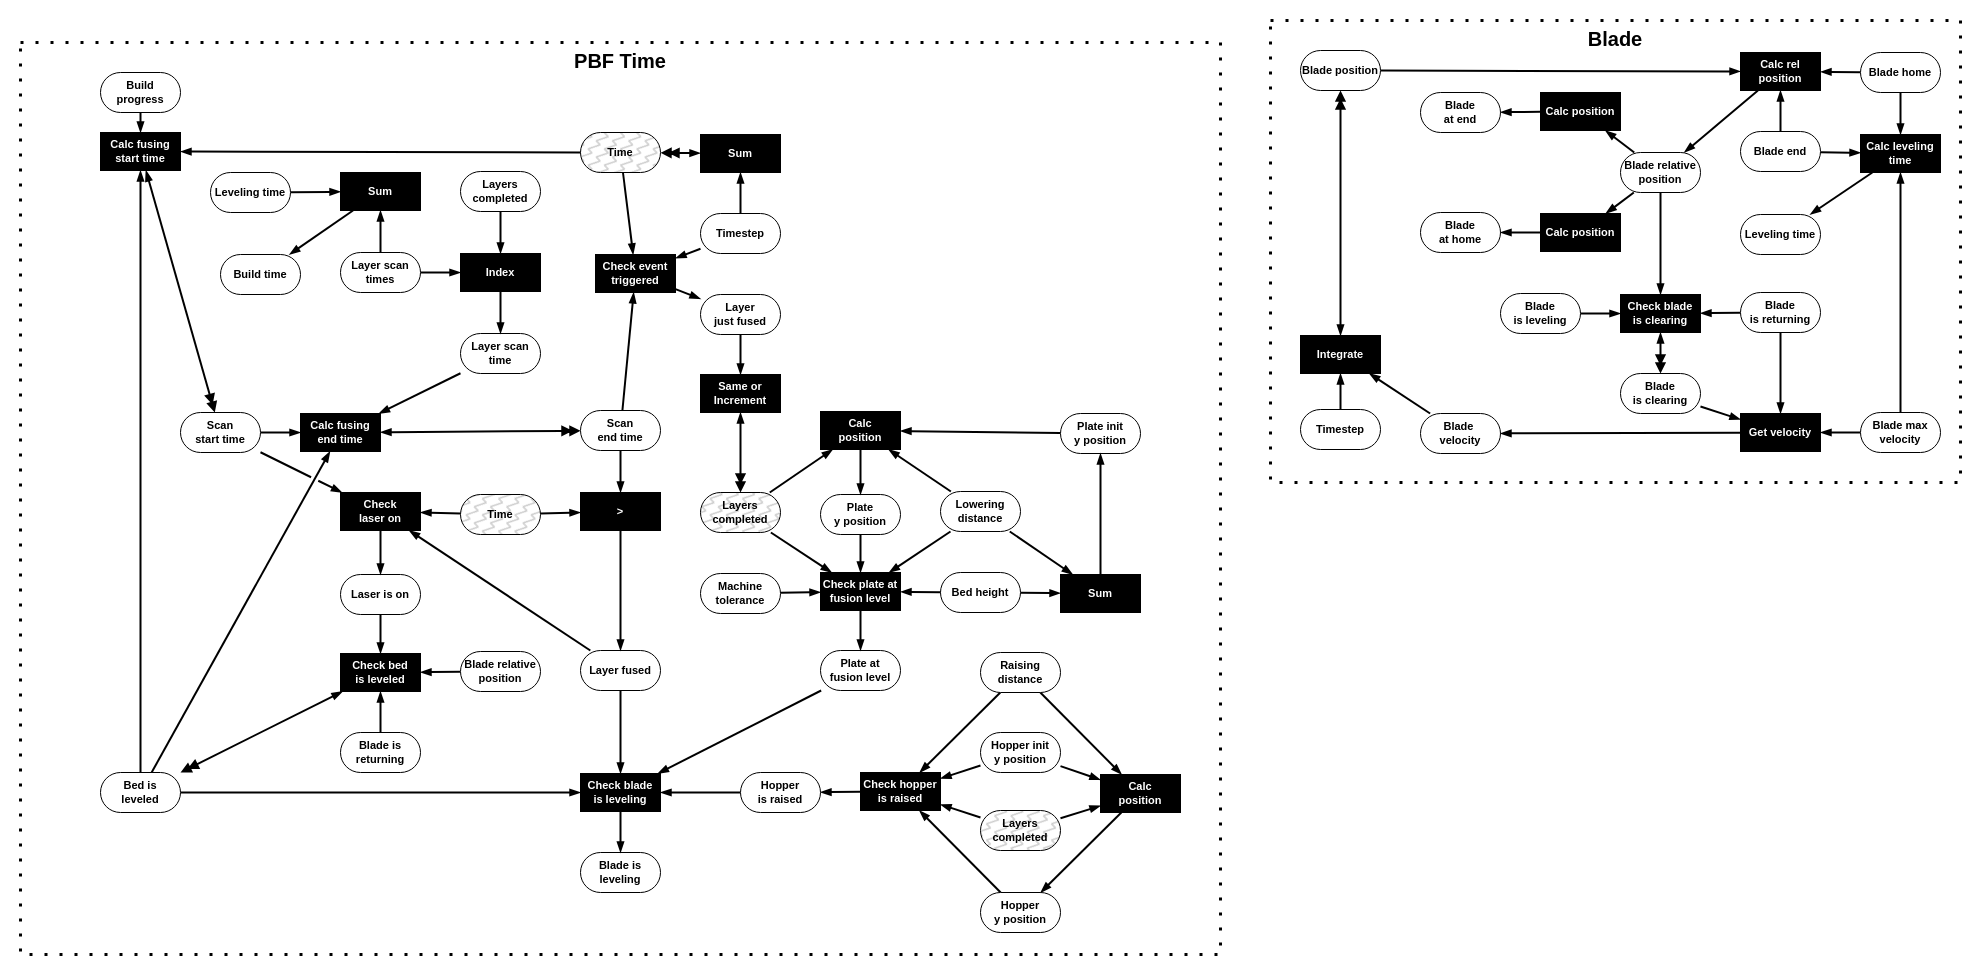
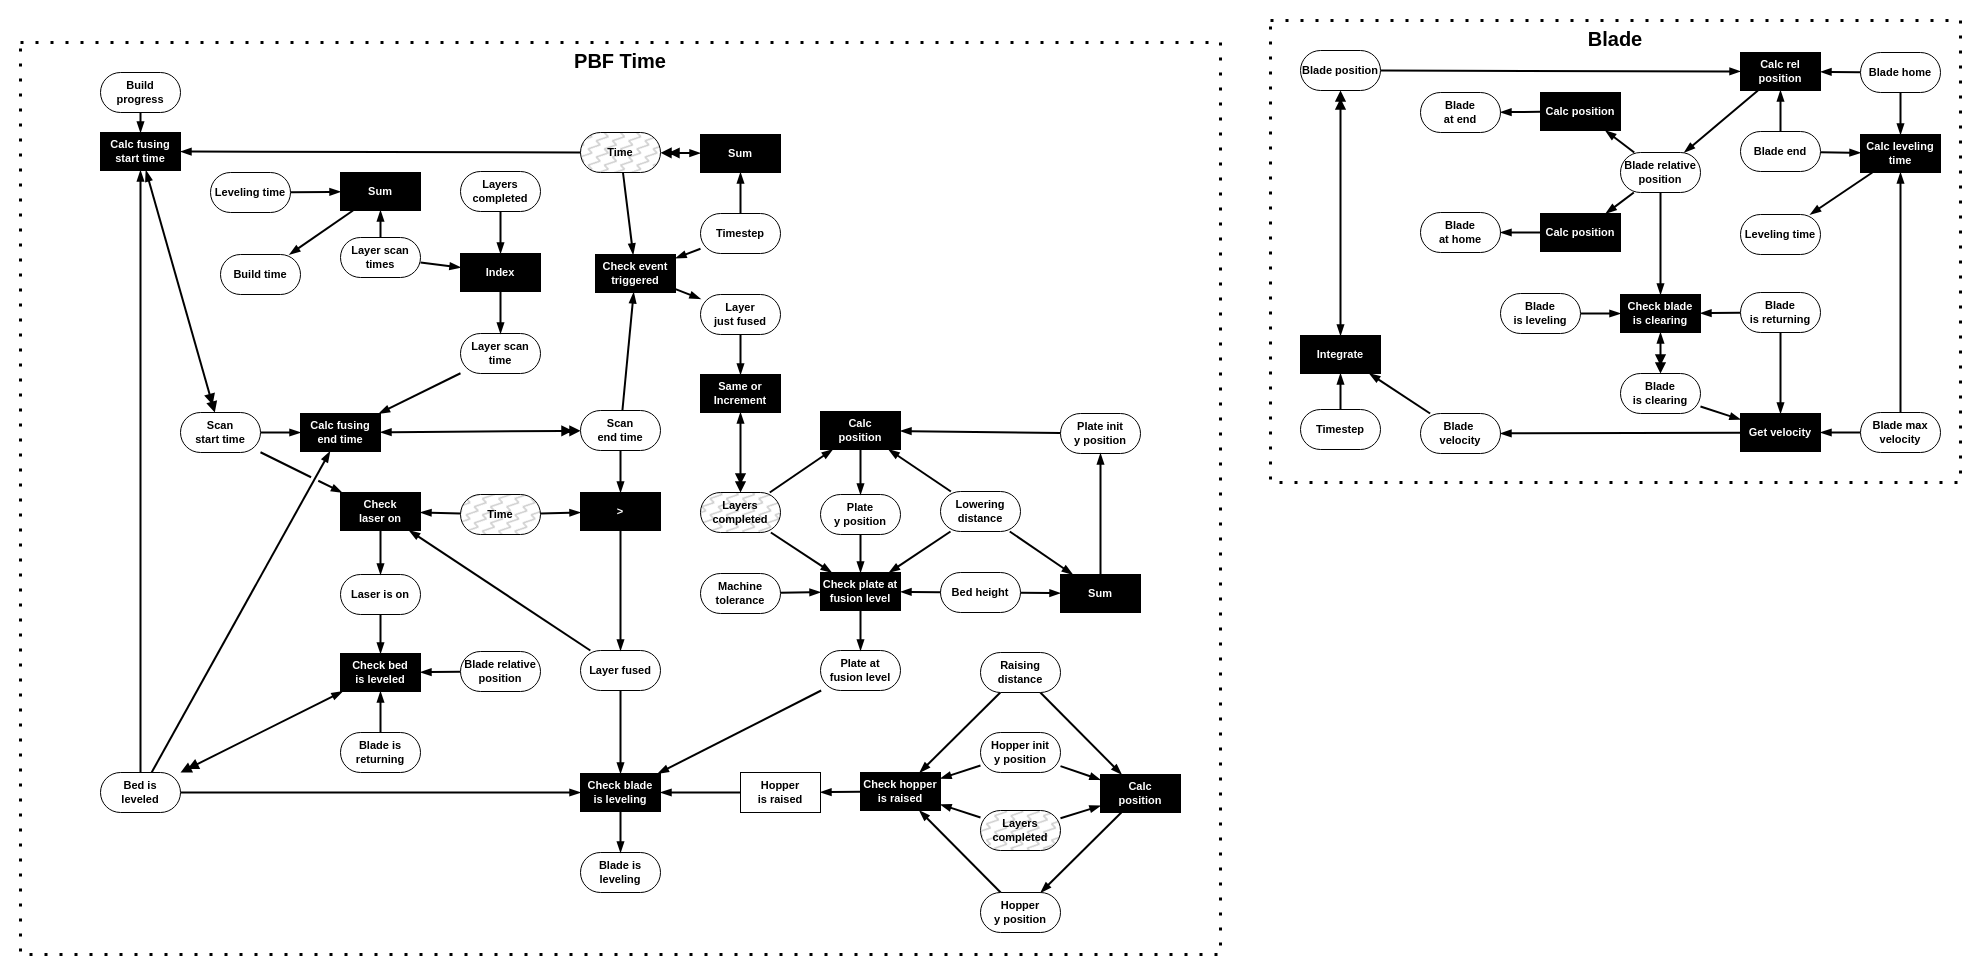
(381, 273) -> (381, 258)
(781, 793) -> (781, 793)
